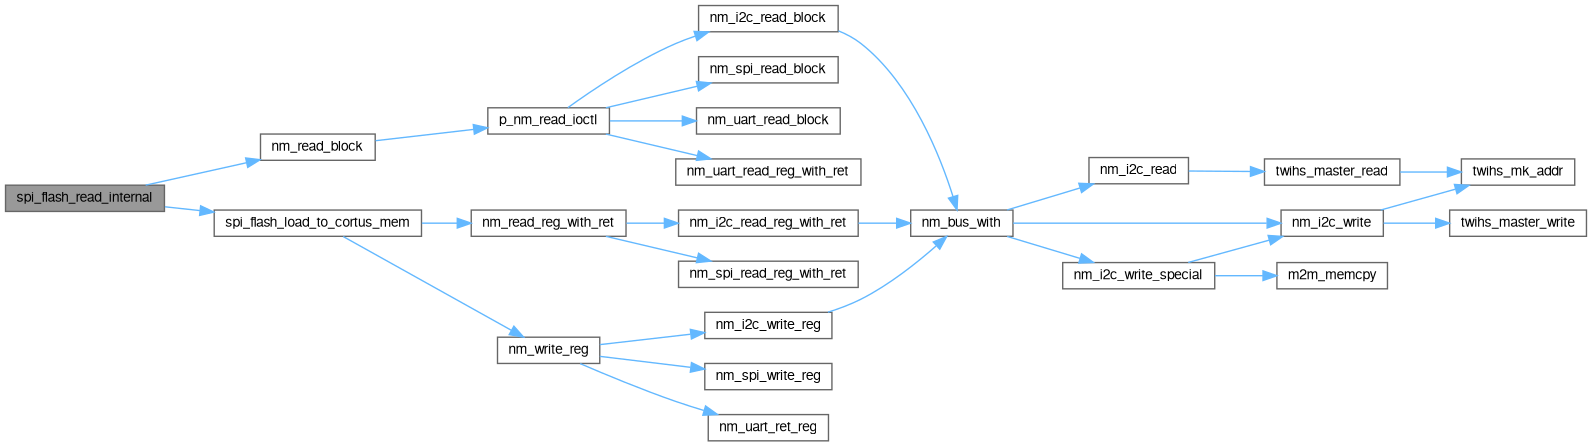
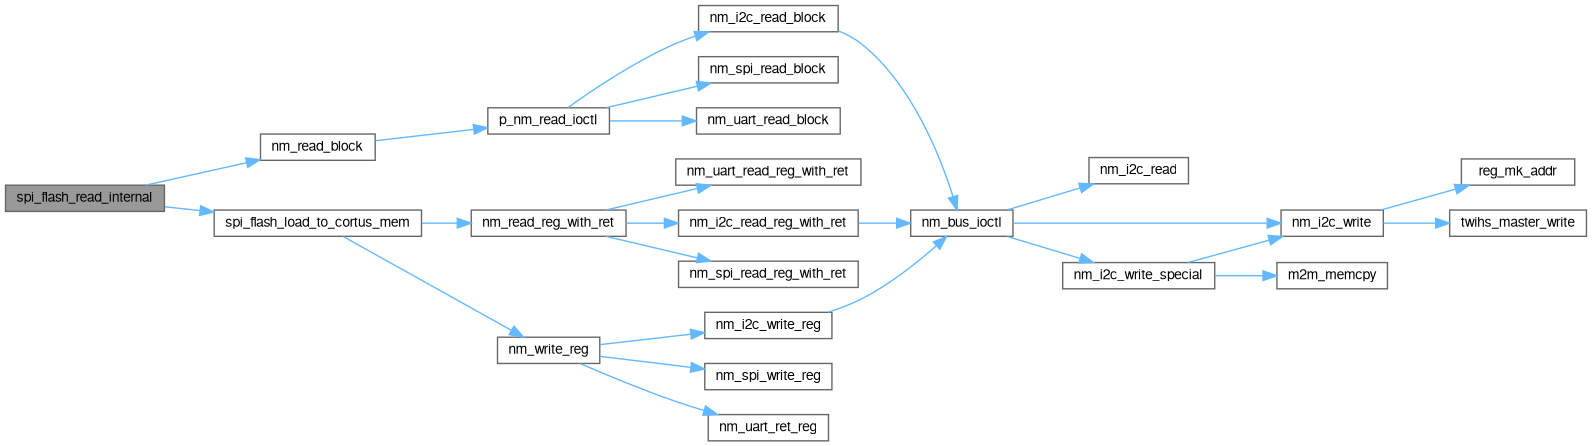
(652, 145) -> (652, 199)
(1332, 172) -> none
(1518, 172) -> (1518, 172)
(962, 223) -> (962, 223)
